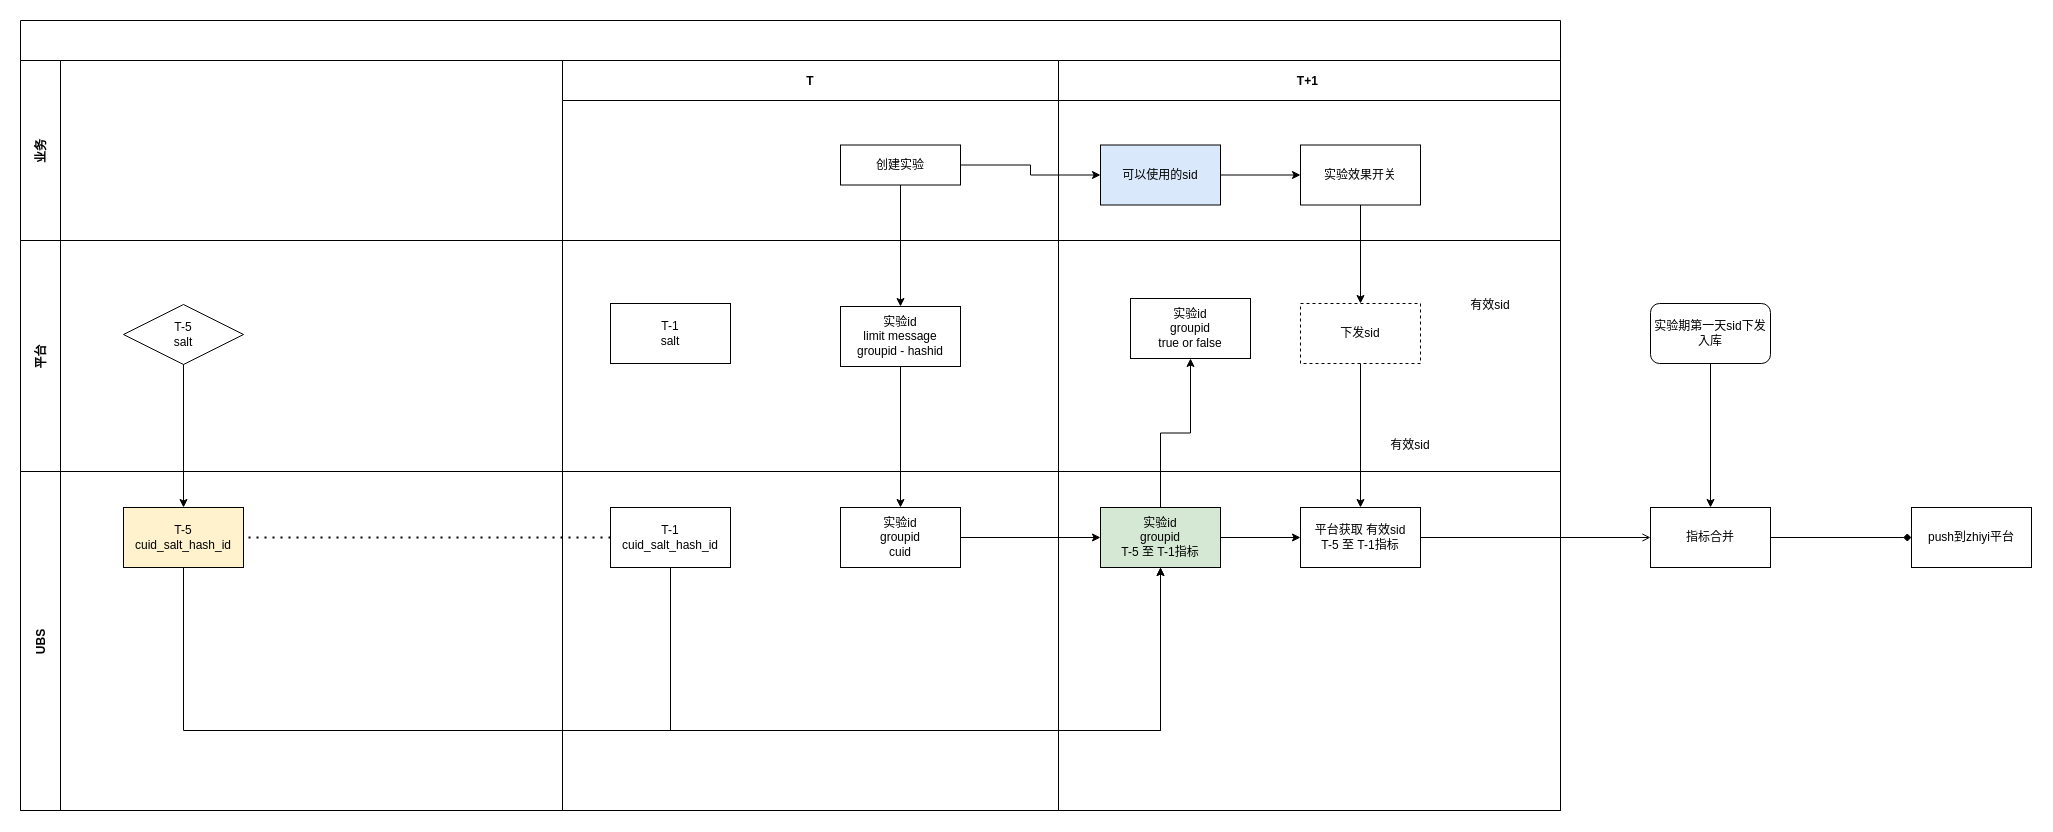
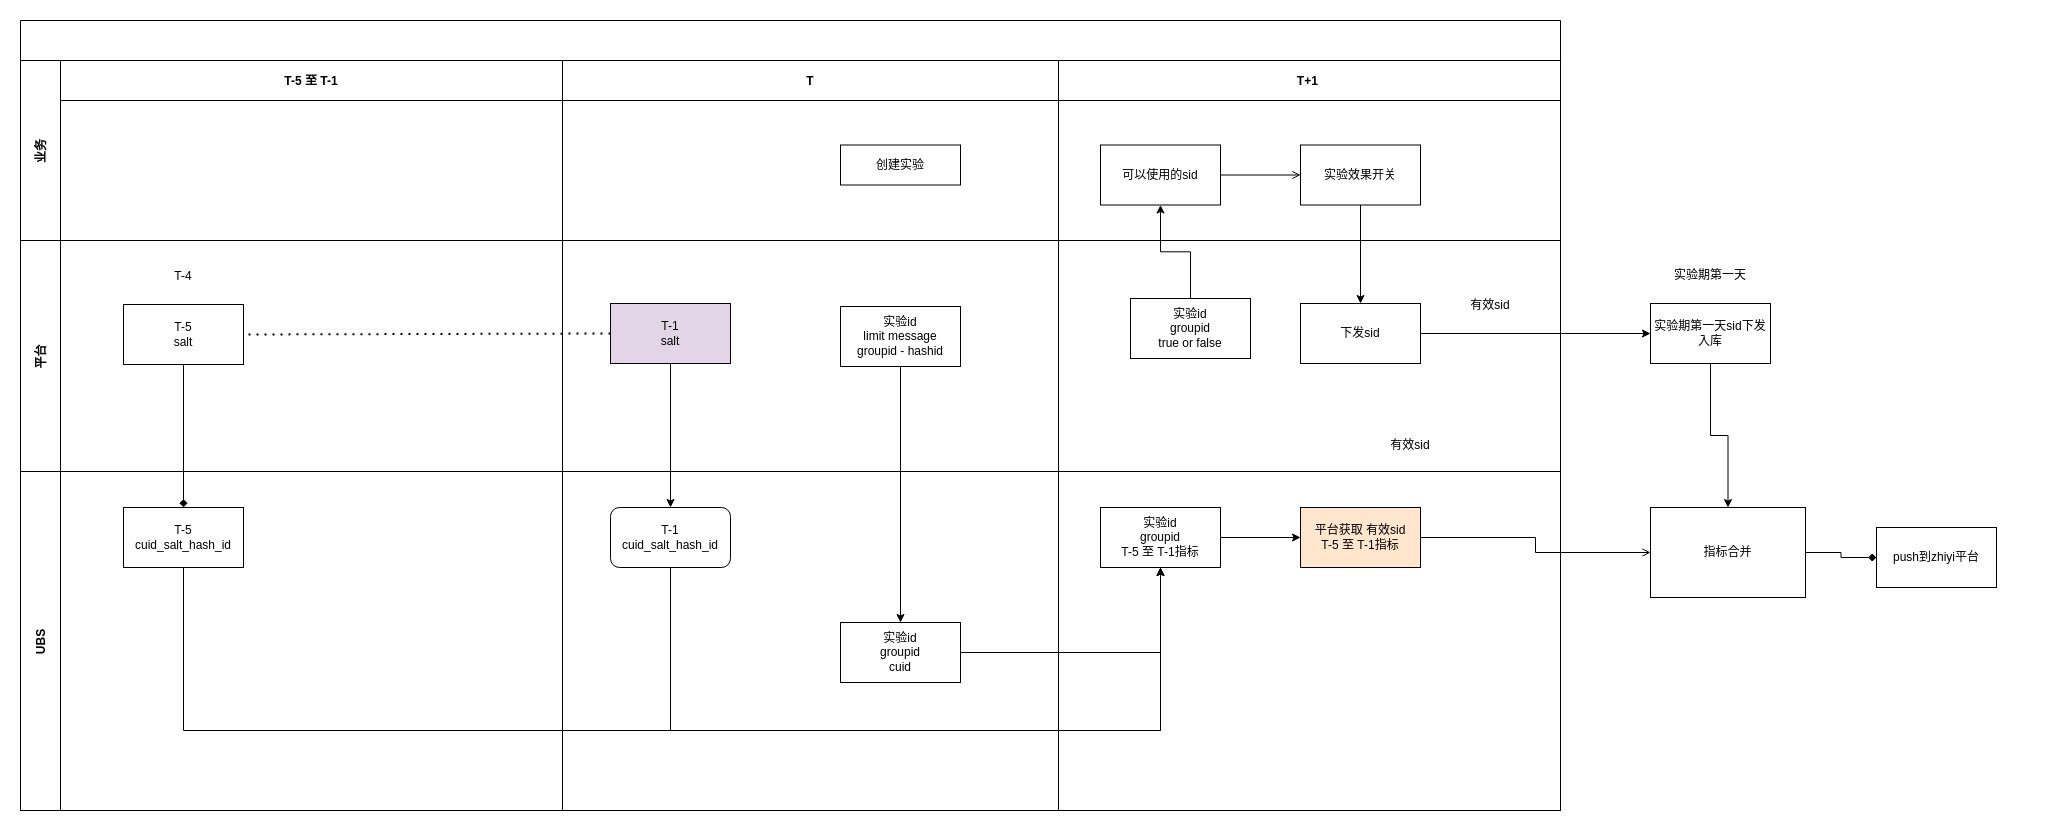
none -> (312, 151)
(1031, 166) -> none
(1161, 175) -> (1161, 175)
(1292, 175) -> (1293, 175)
(901, 242) -> none
none -> (1179, 252)
none -> (1711, 276)
none -> (184, 277)
none -> (427, 334)
(671, 334) -> (671, 334)
(1361, 334) -> (1361, 334)
none -> (1532, 334)
(1711, 334) -> (1711, 334)
(184, 335) -> (184, 335)
none -> (671, 432)
(1361, 432) -> none
(1173, 433) -> none
(184, 499) -> (184, 498)
(184, 538) -> (184, 538)
(429, 538) -> none
(671, 538) -> (671, 538)
(901, 538) -> (901, 653)
(1161, 538) -> (1161, 538)
(1361, 538) -> (1361, 538)
(1711, 538) -> (1728, 553)
(1972, 538) -> (1937, 558)
